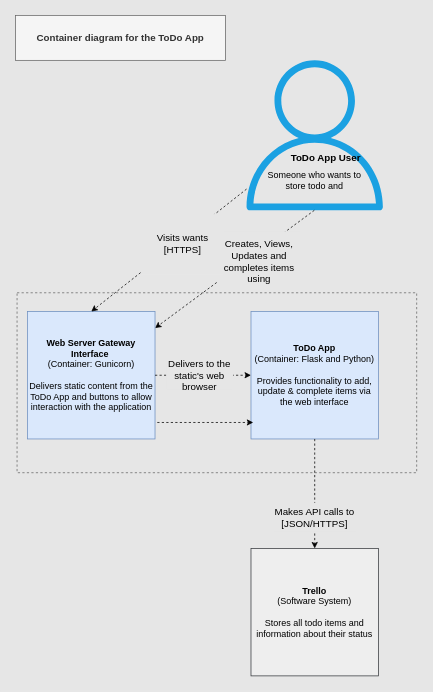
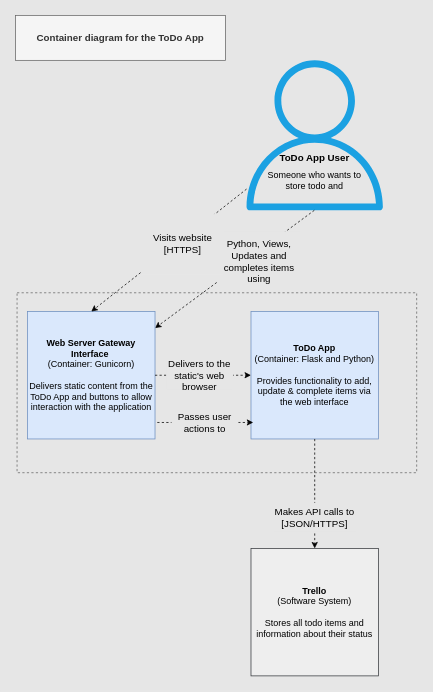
(326, 158) -> (315, 158)
(183, 244) -> (183, 244)
(259, 261) -> (259, 261)
none -> (205, 422)
